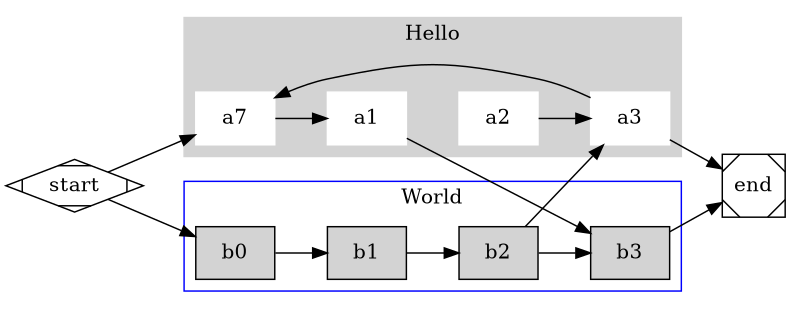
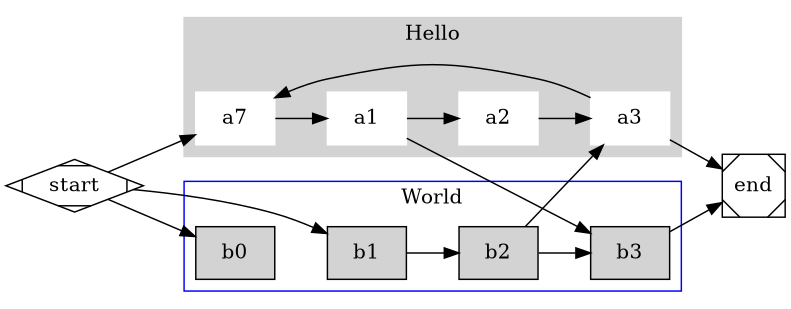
none -> (426, 118)
(294, 253) -> (225, 202)
